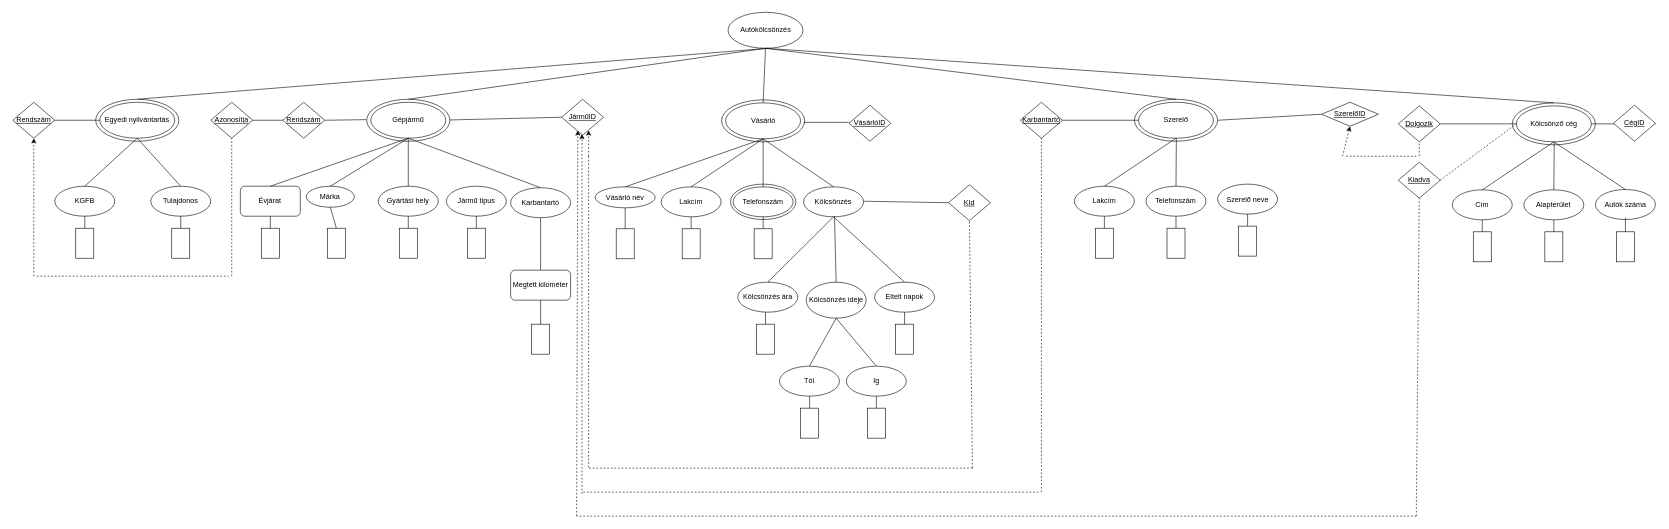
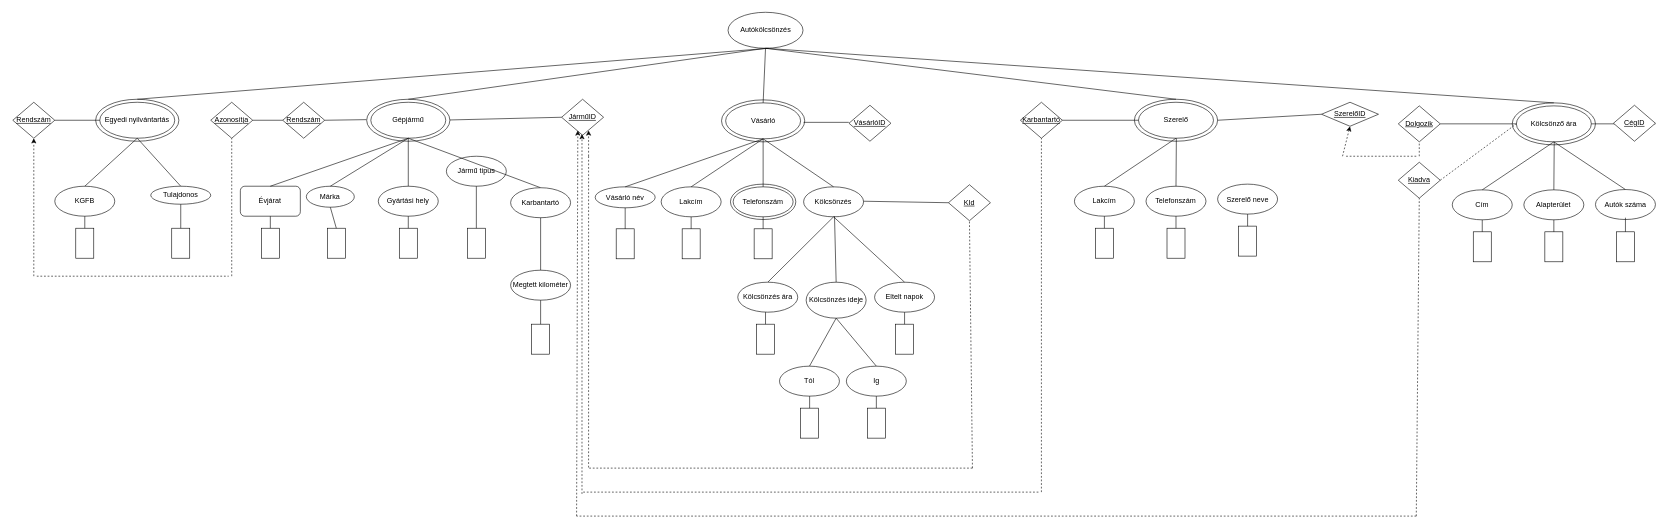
(1554, 124) -> (1554, 124)
(180, 201) -> (180, 195)
(476, 201) -> (476, 171)
(540, 285) -> (540, 285)
